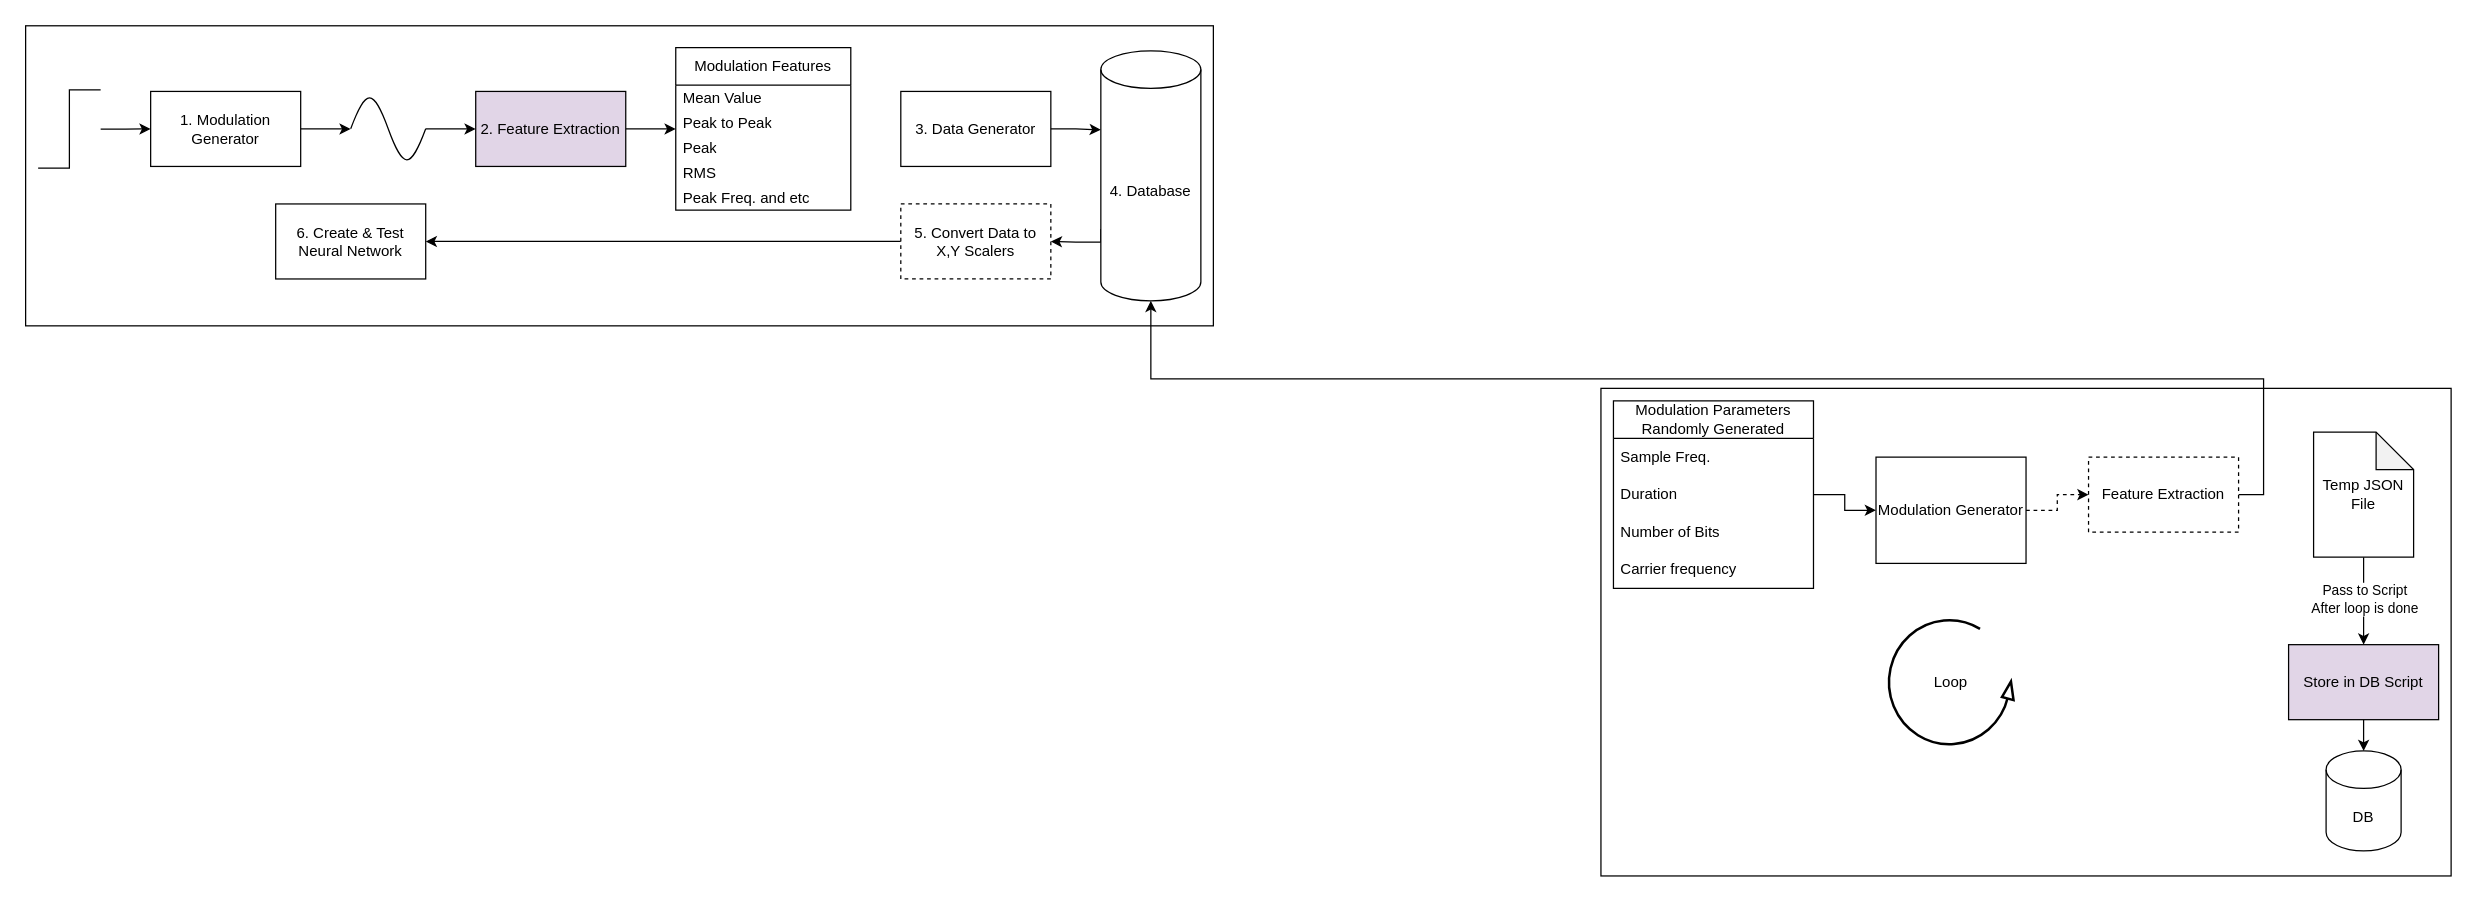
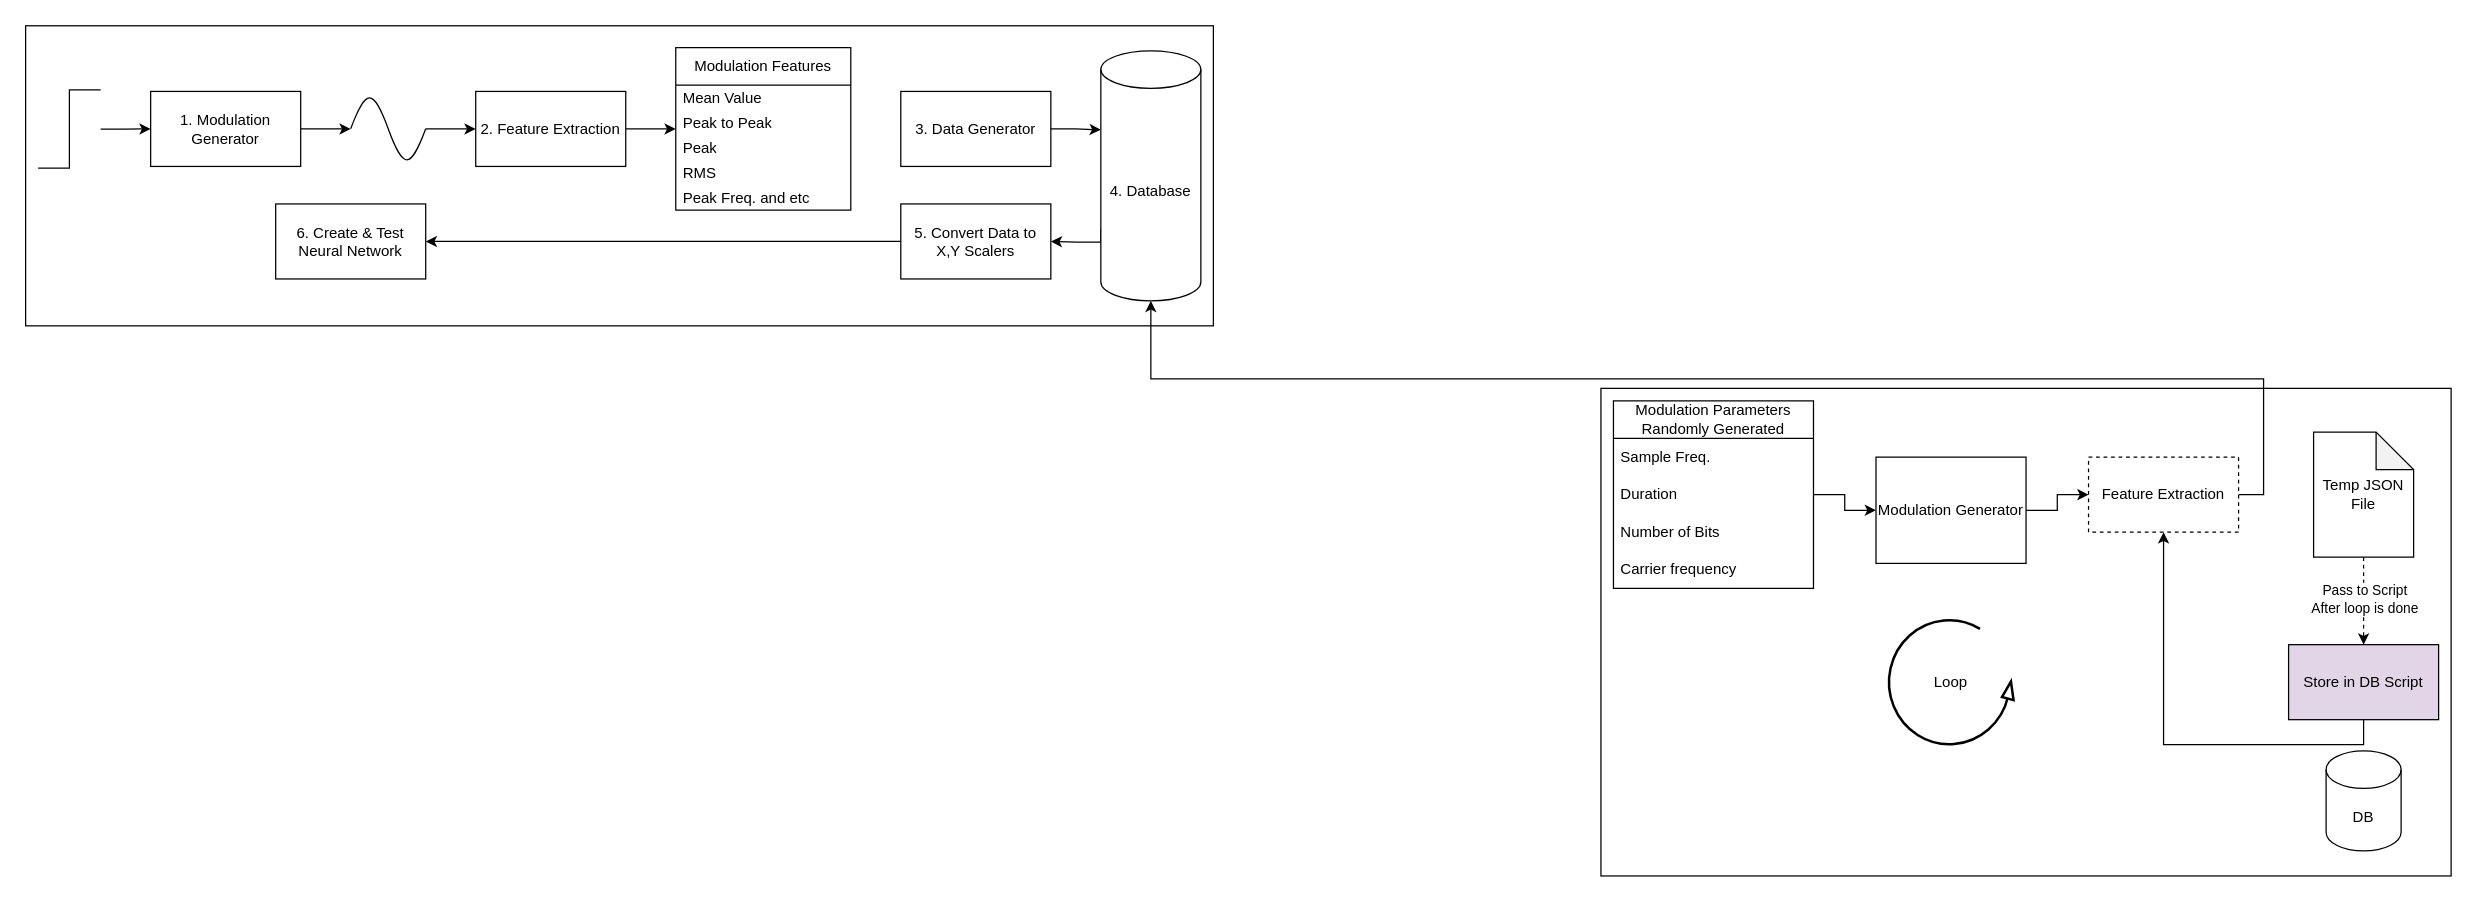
(551, 129) -> (551, 129)
(976, 241) -> (976, 241)
(2057, 506) -> (2057, 506)
(2363, 570) -> (2363, 570)
(2363, 744) -> (2164, 744)
